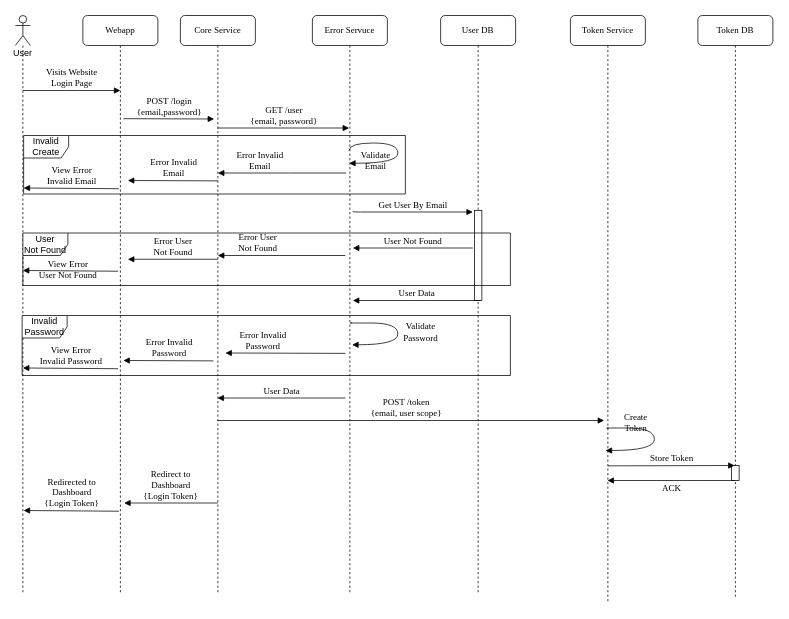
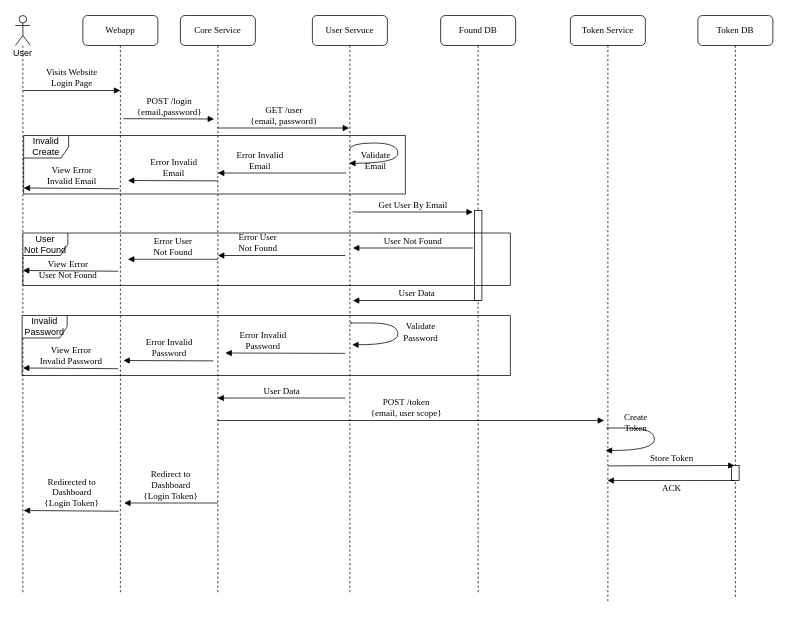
(350, 30) -> (350, 30)
(478, 30) -> (478, 30)
